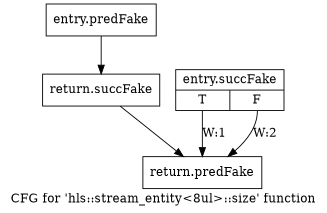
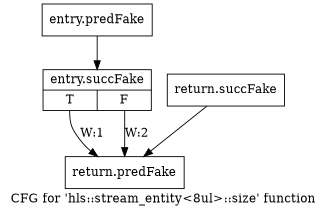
(101, 50) -> (97, 48)
